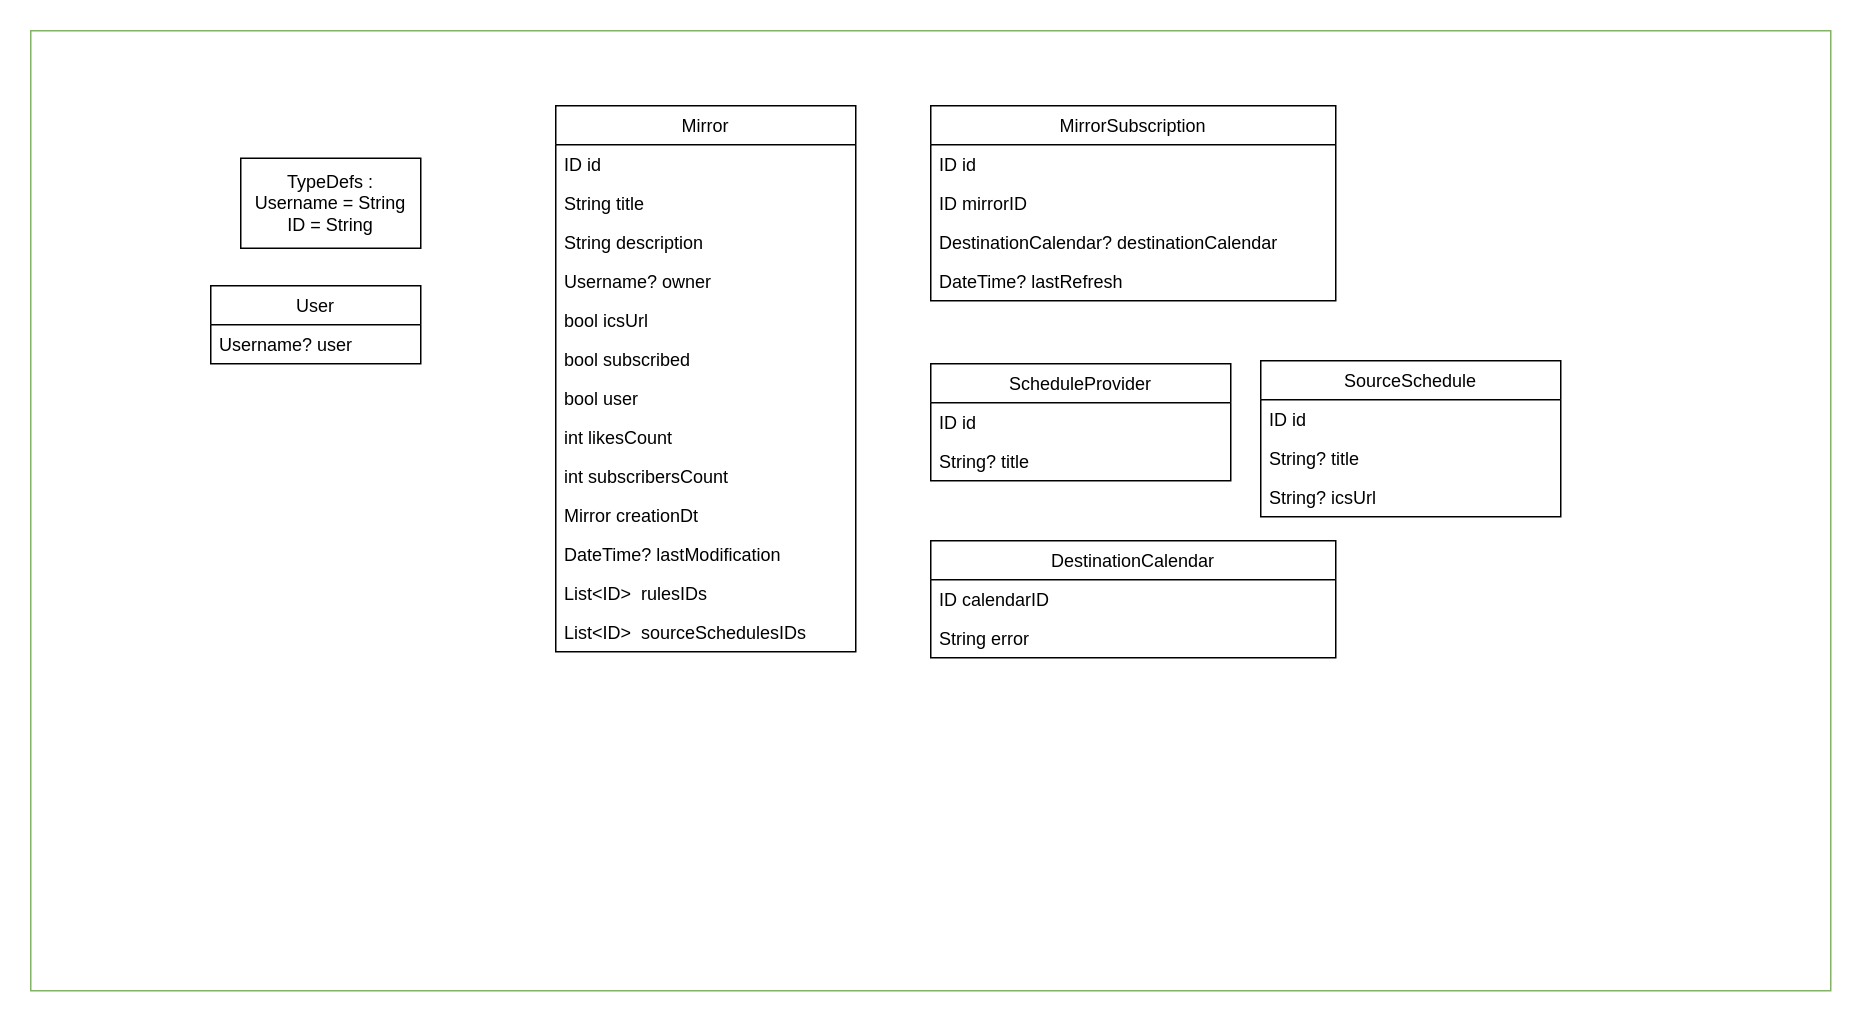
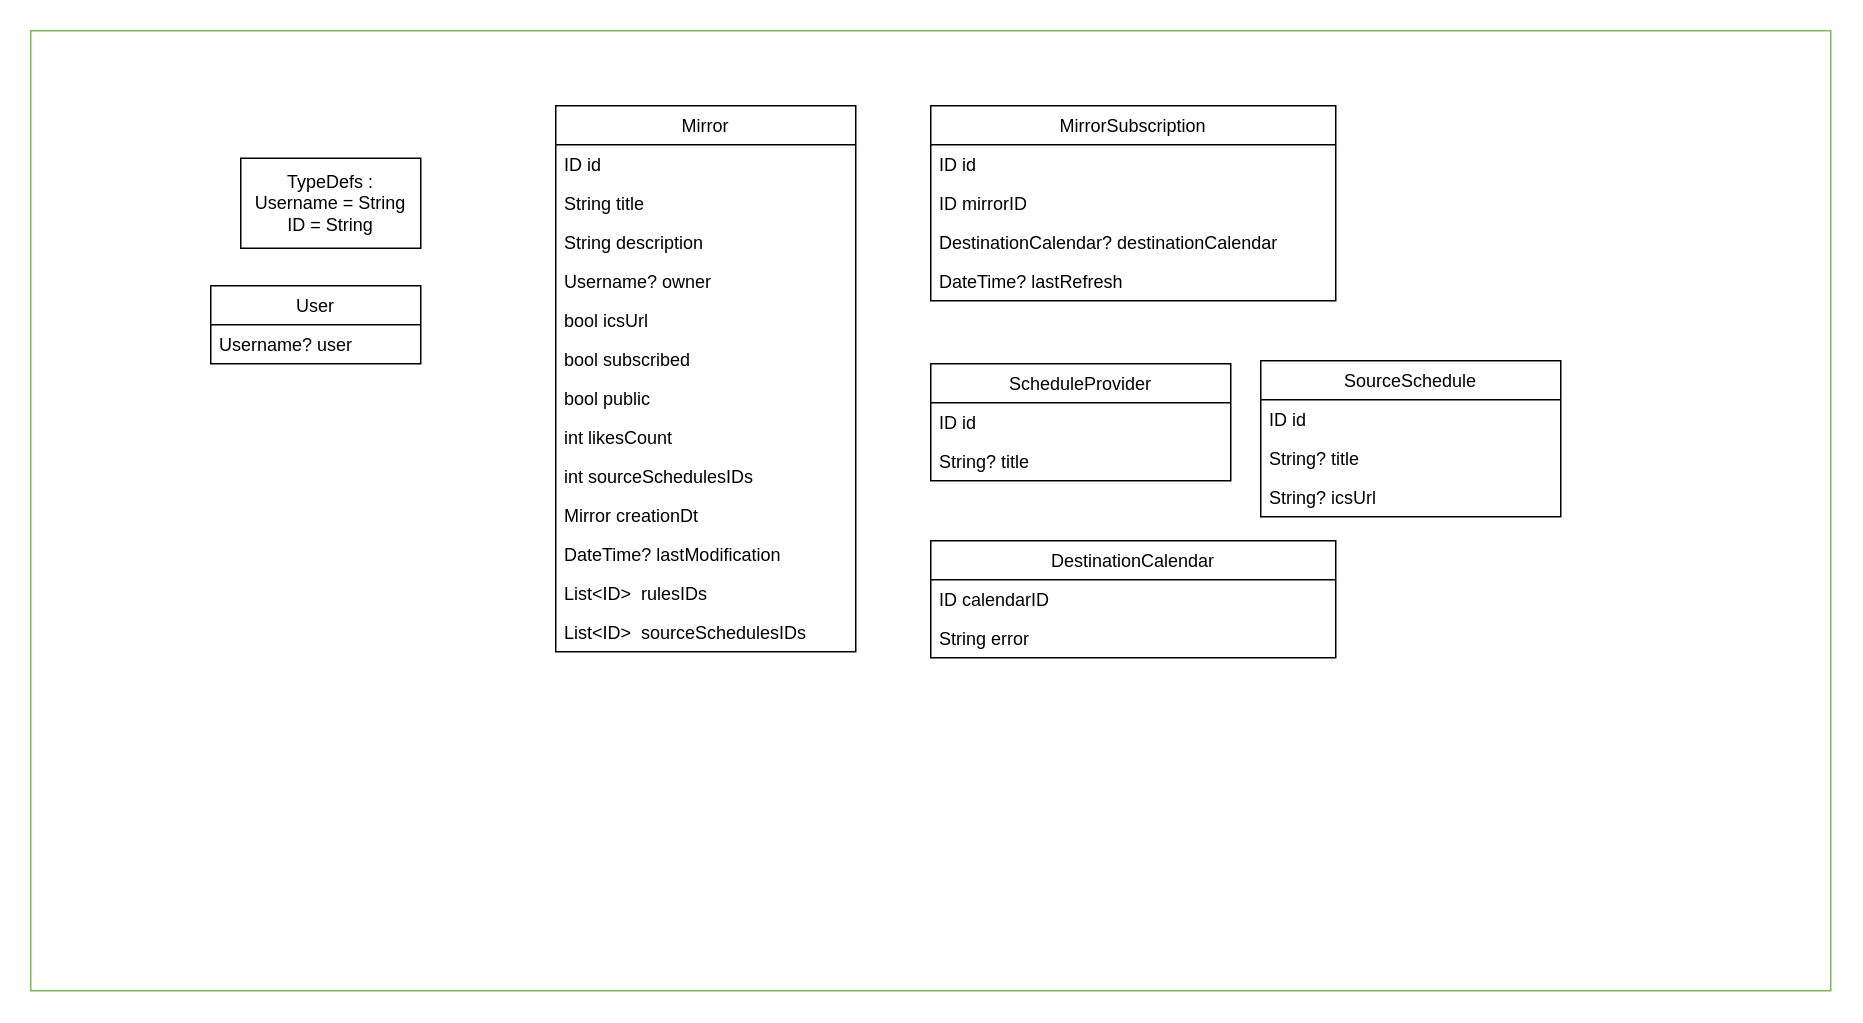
(605, 399) -> (610, 399)
(658, 477) -> (668, 477)
